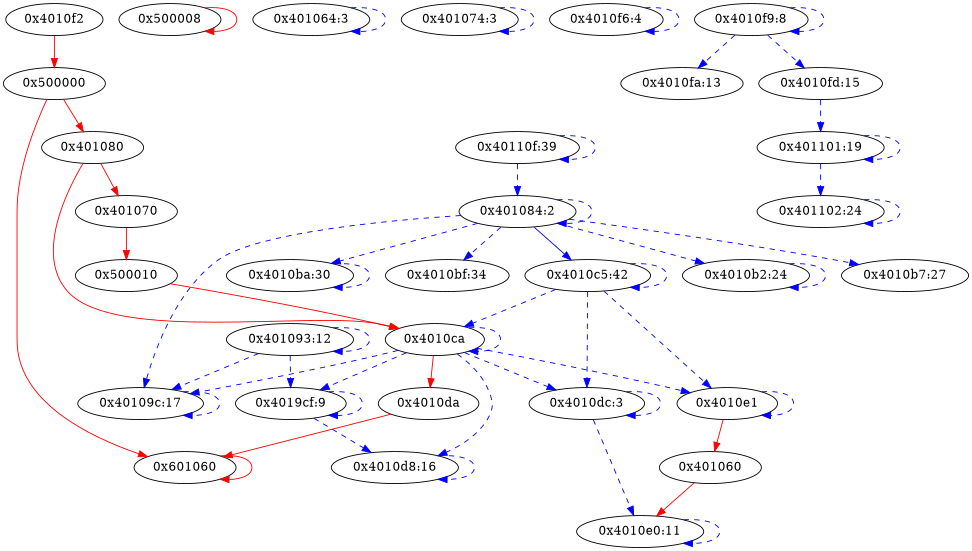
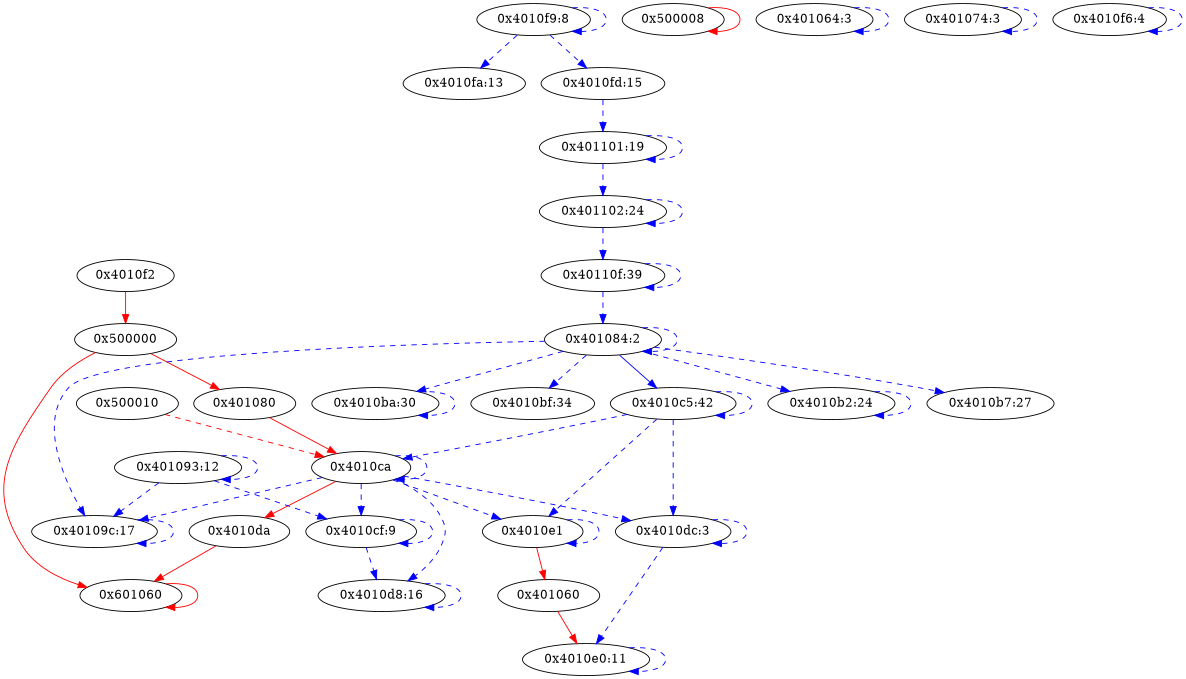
(126, 212) -> none
none -> (603, 239)
(280, 304) -> (240, 434)
(291, 404) -> (361, 532)
